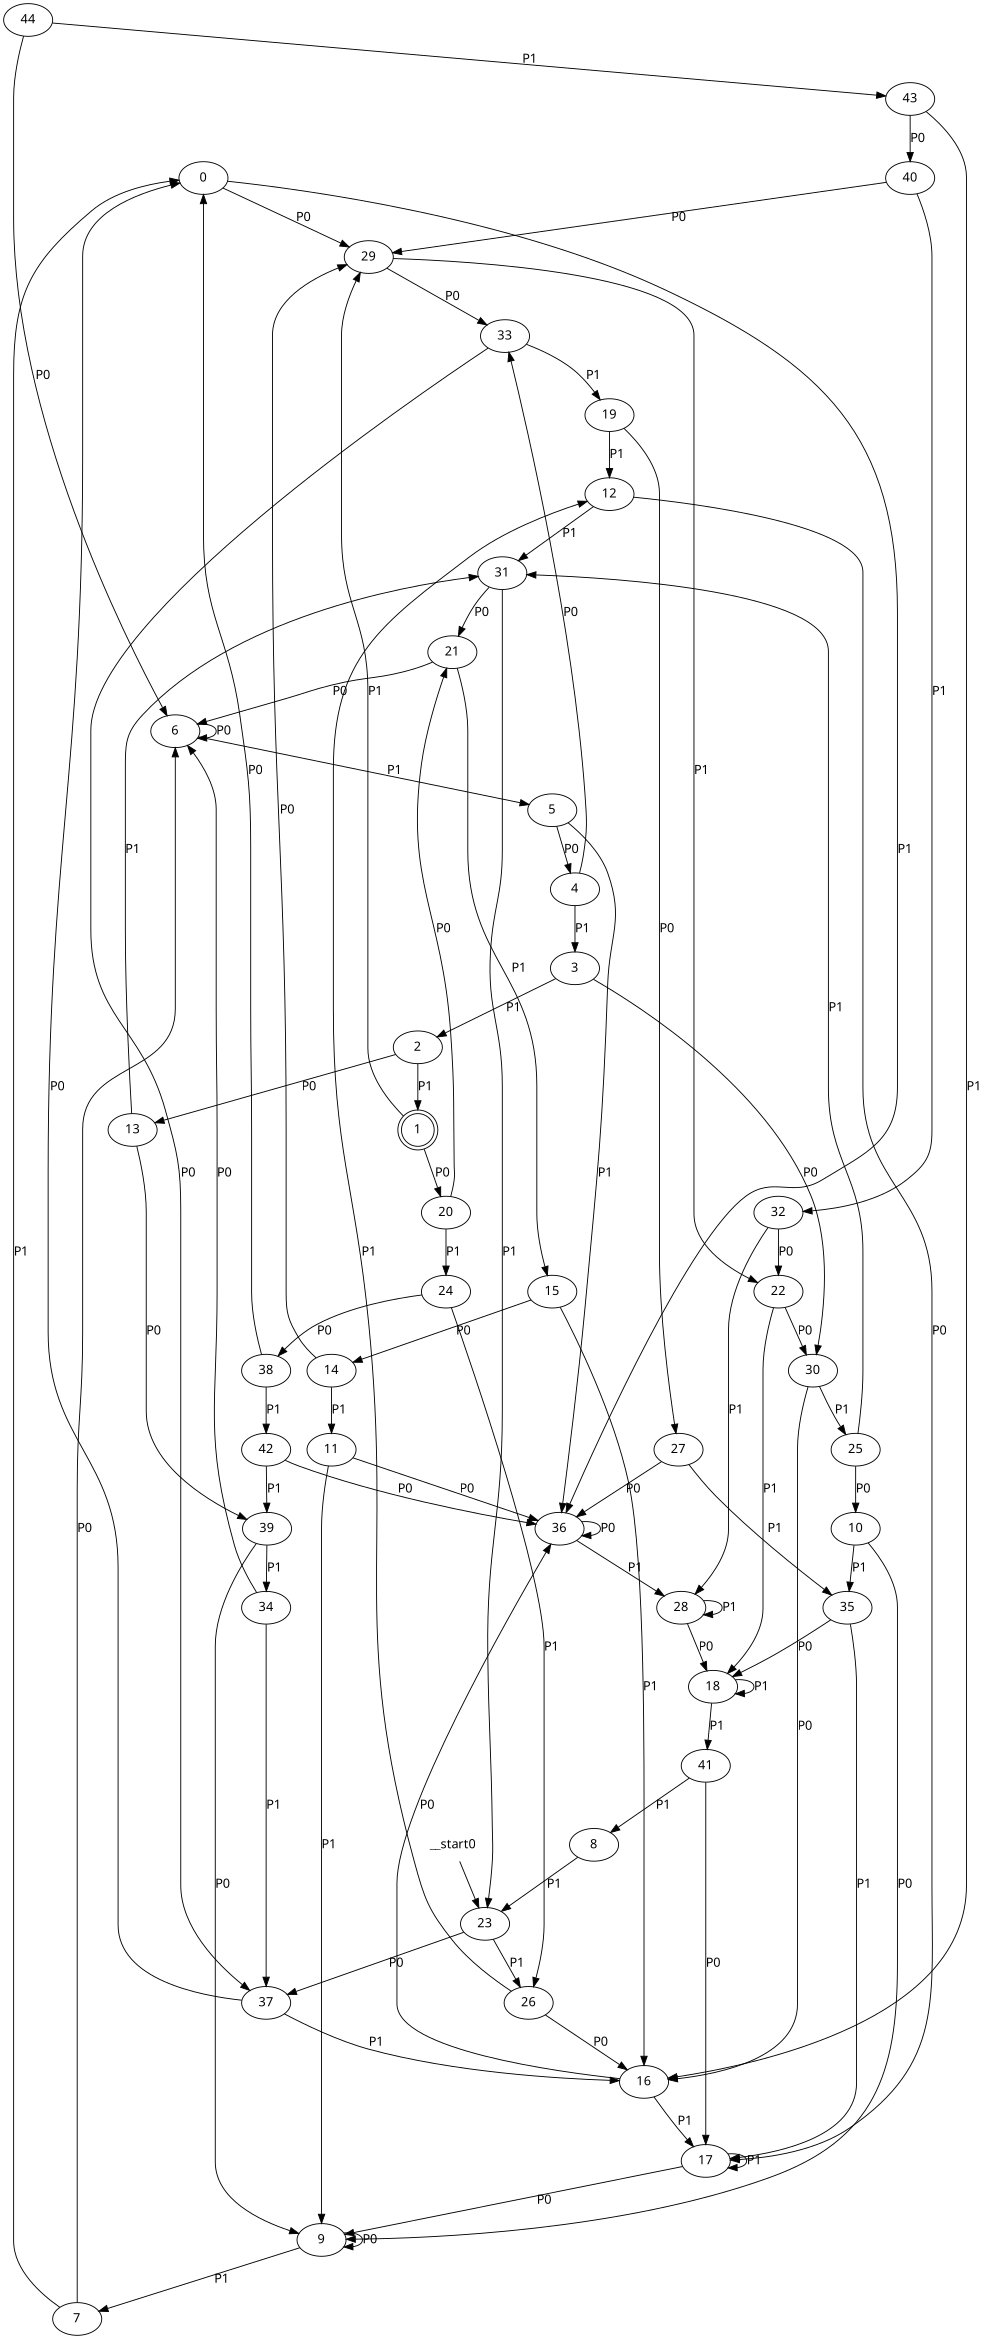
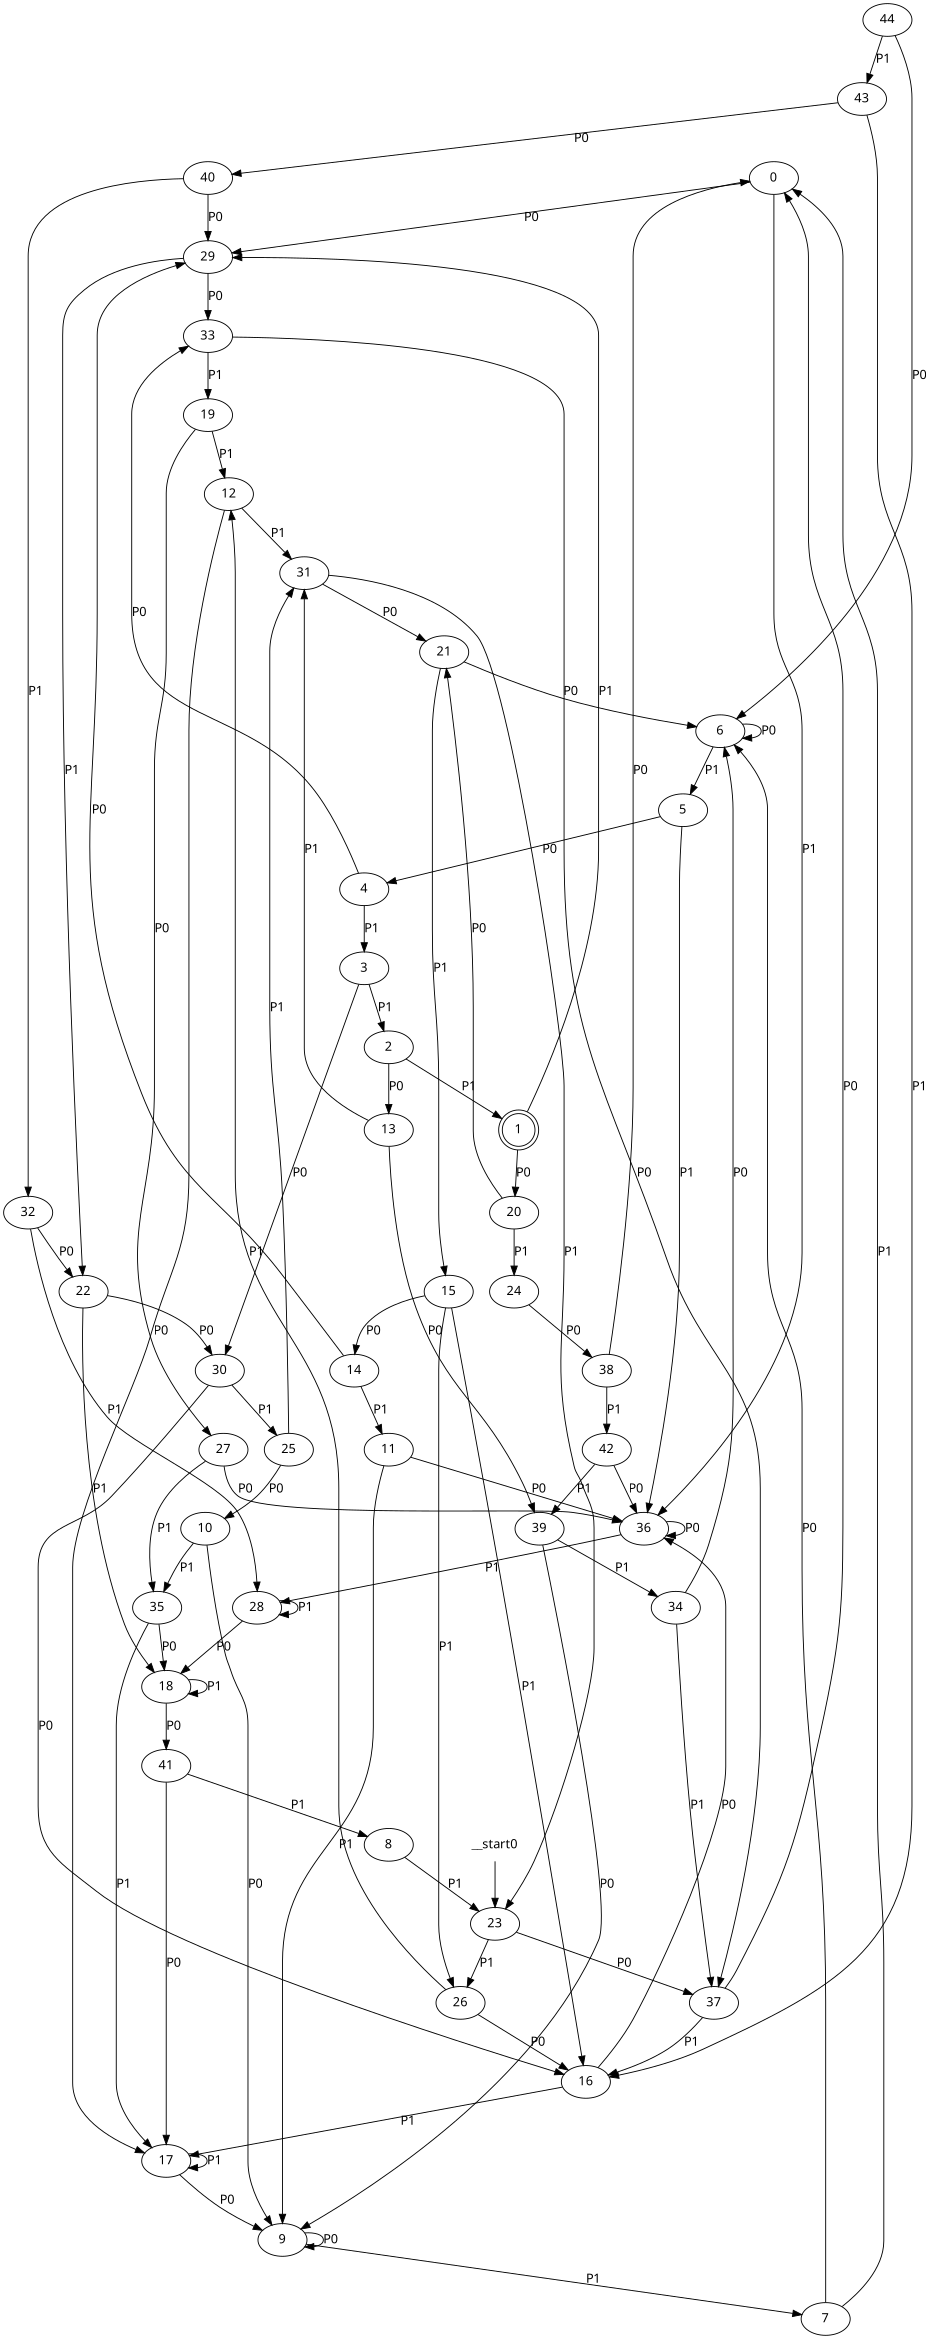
(543, 1637) -> (439, 1644)
(717, 1726) -> (174, 1726)
